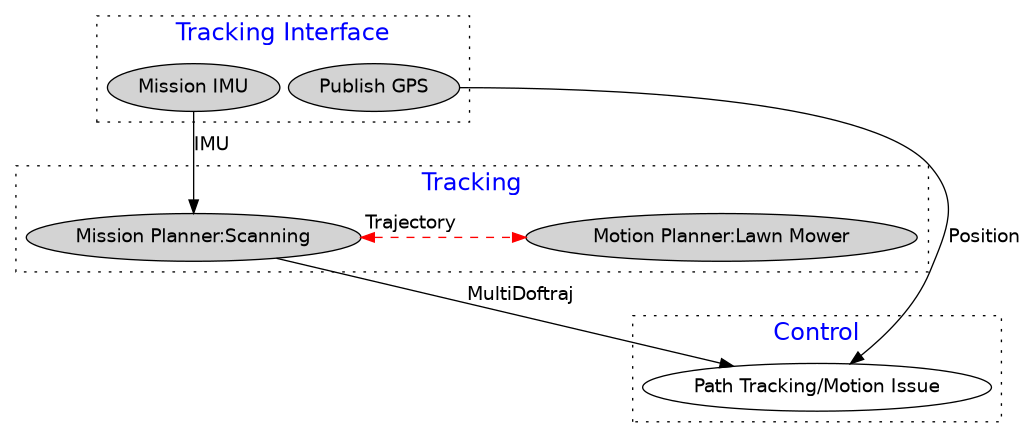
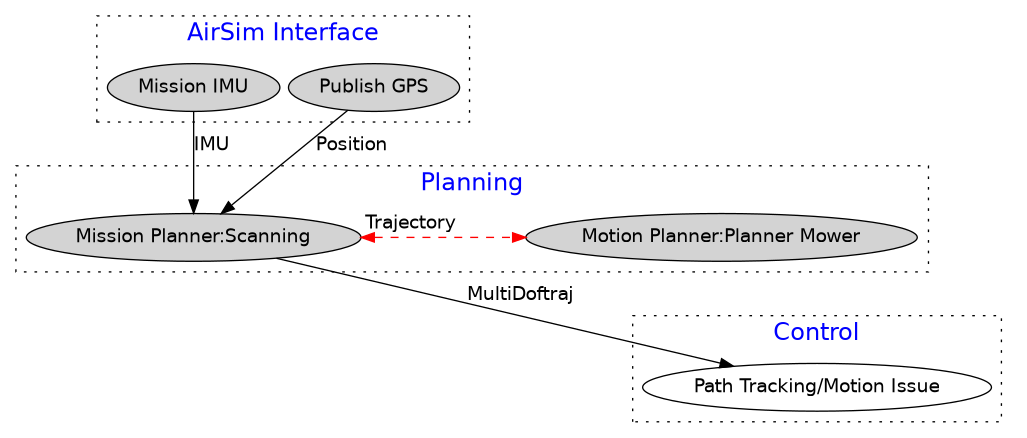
(283, 34) -> (283, 34)
(812, 115) -> (290, 158)
(472, 184) -> (472, 184)
(722, 237) -> (722, 237)
